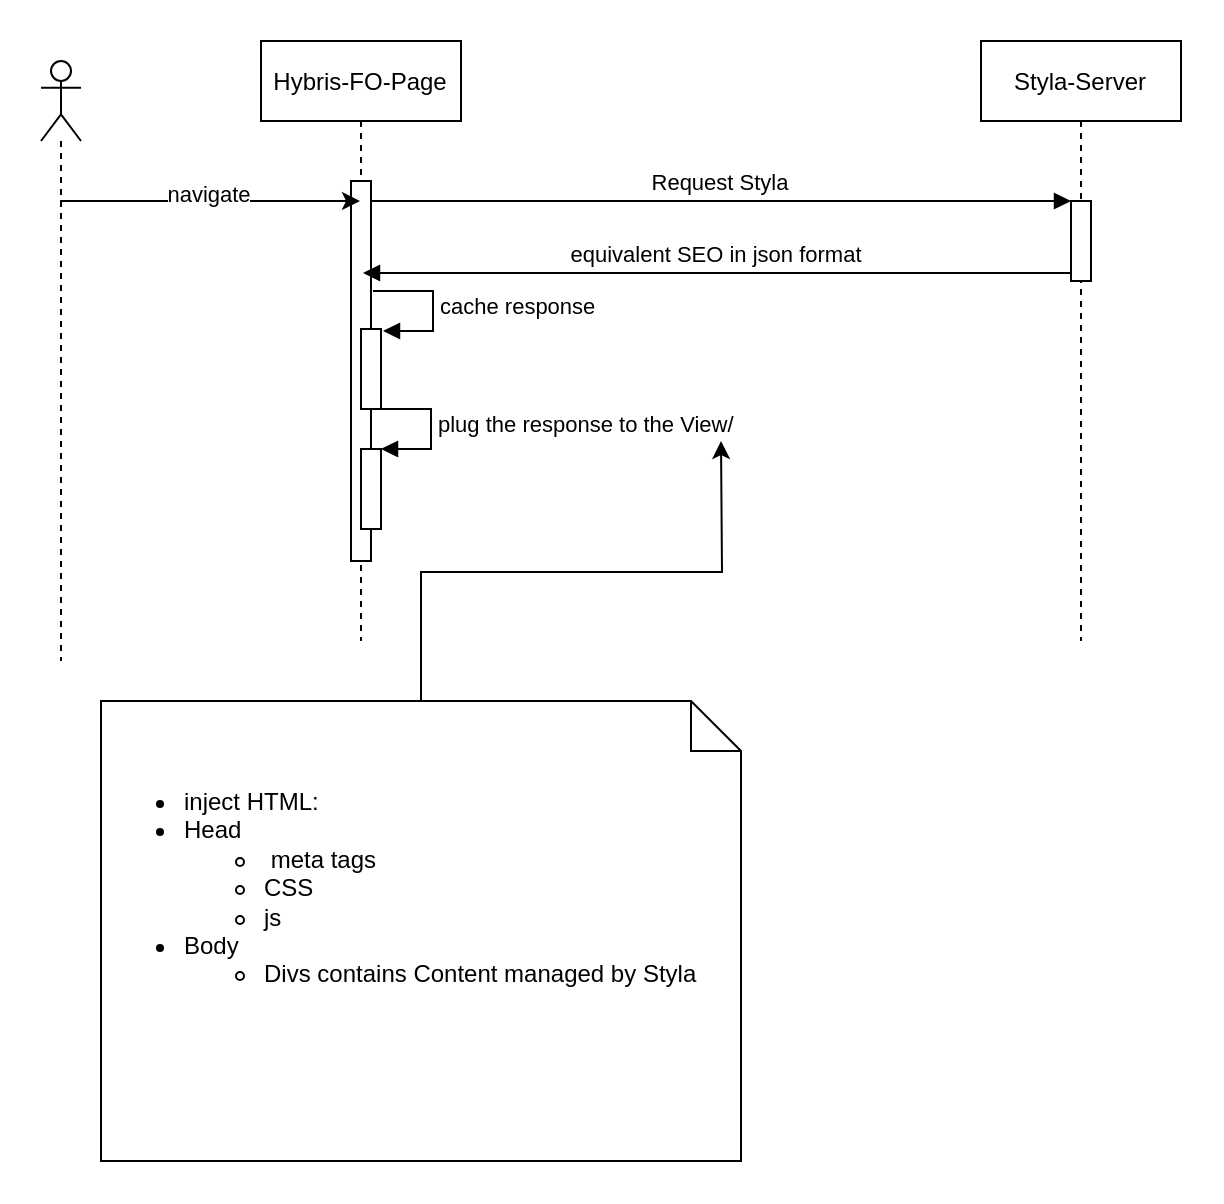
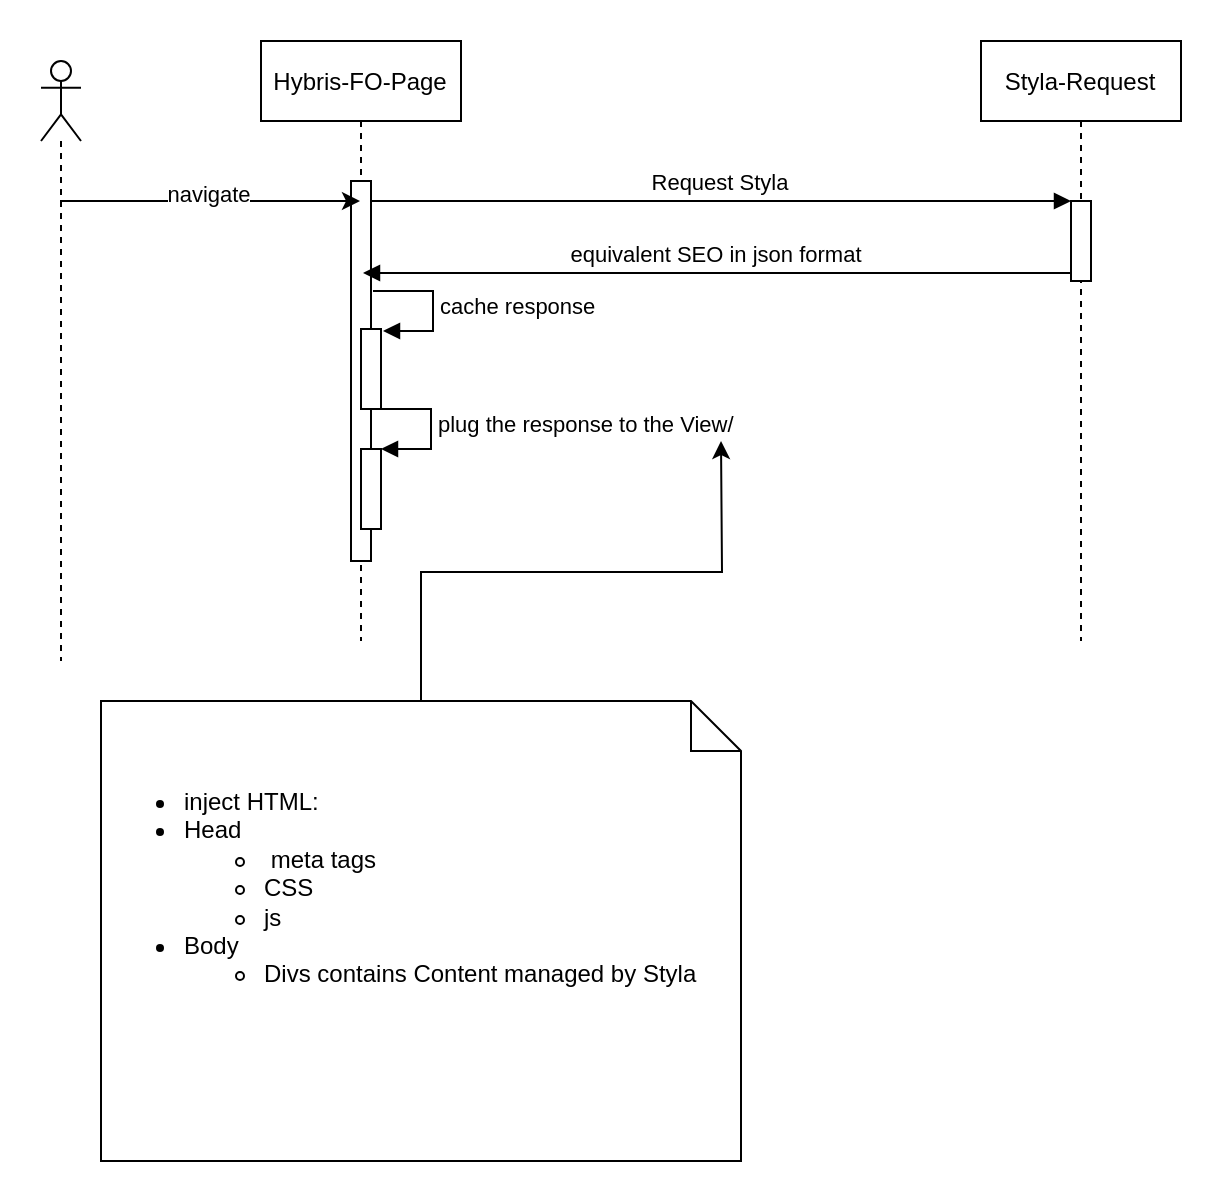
(1080, 82) -> (1080, 82)
